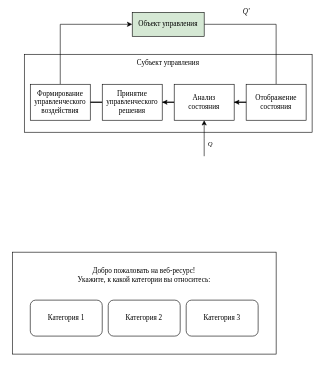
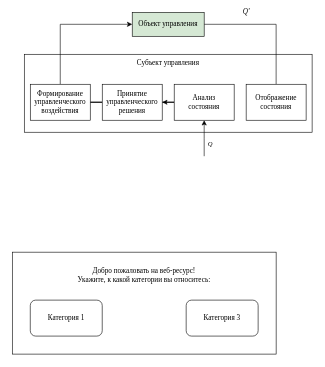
(238, 102) -> none
(144, 318) -> none
